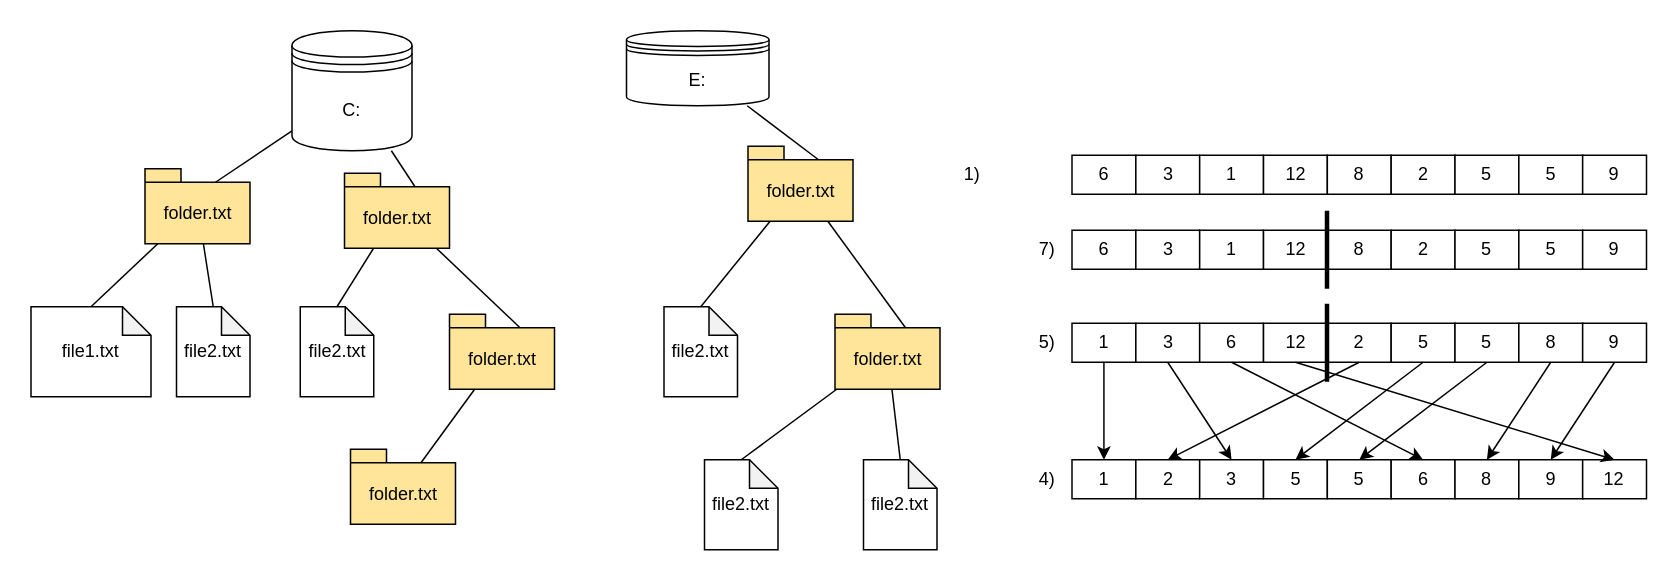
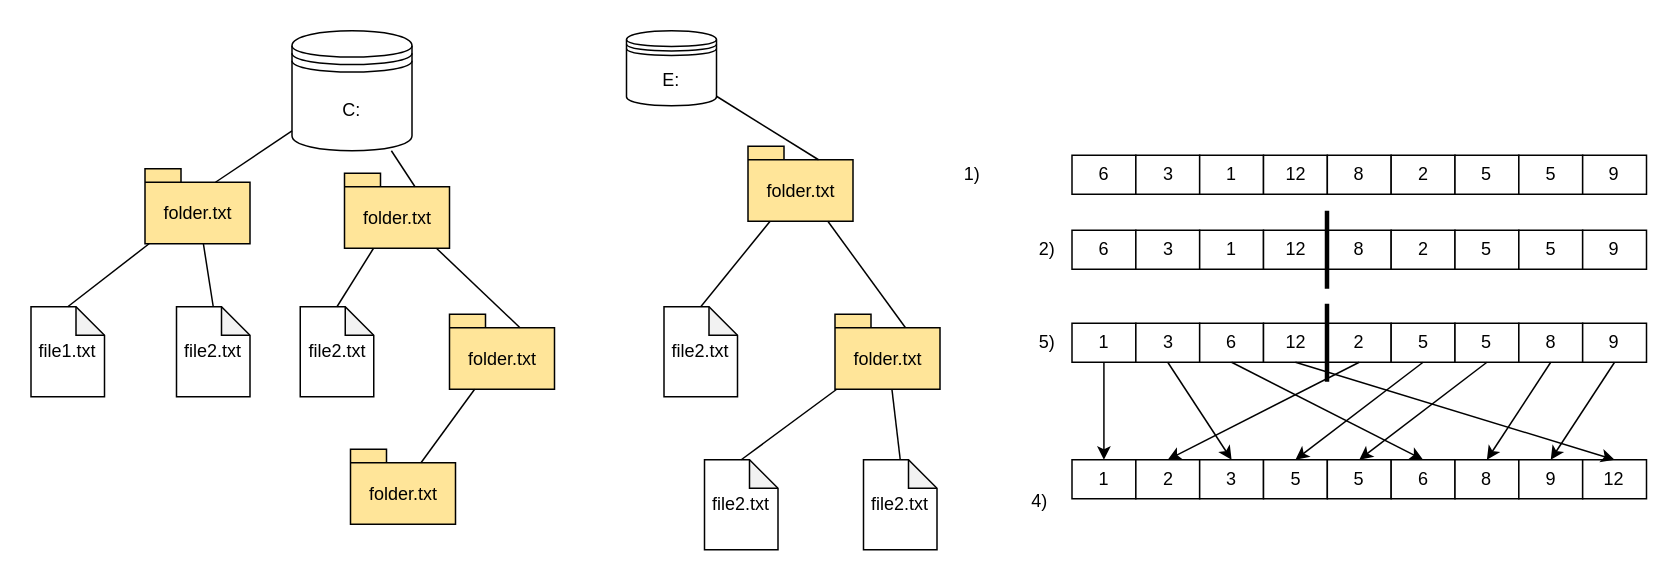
(698, 68) -> (671, 68)
(1045, 250) -> (1045, 250)
(91, 352) -> (68, 352)
(1041, 479) -> (1034, 502)
